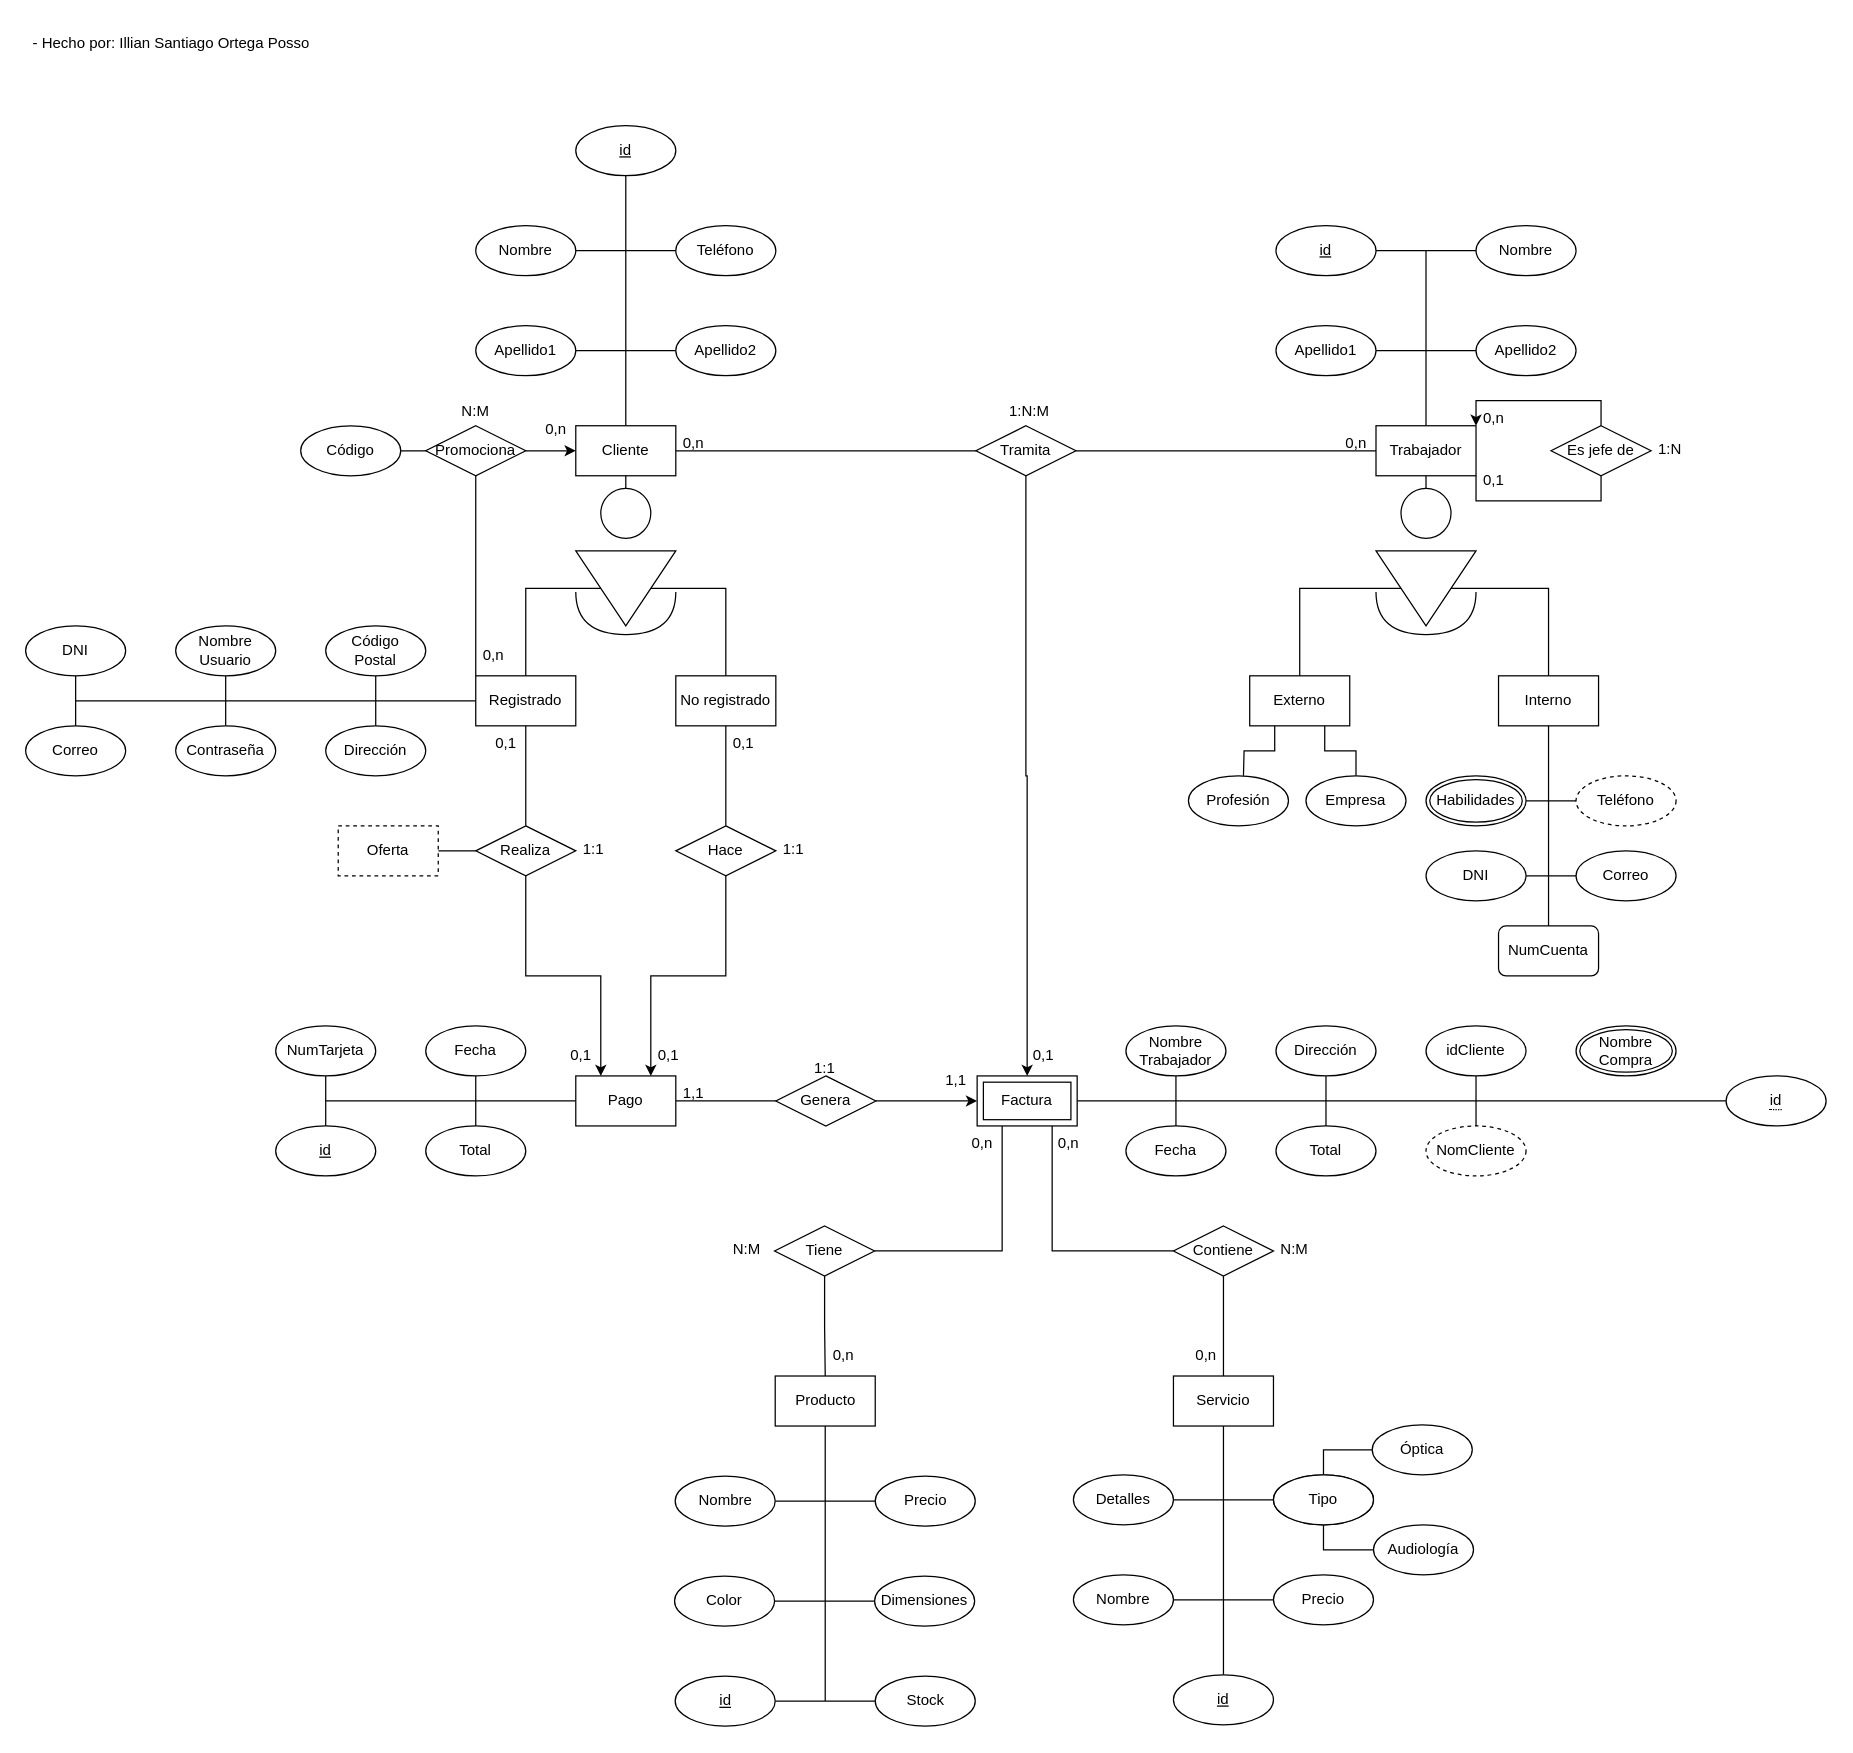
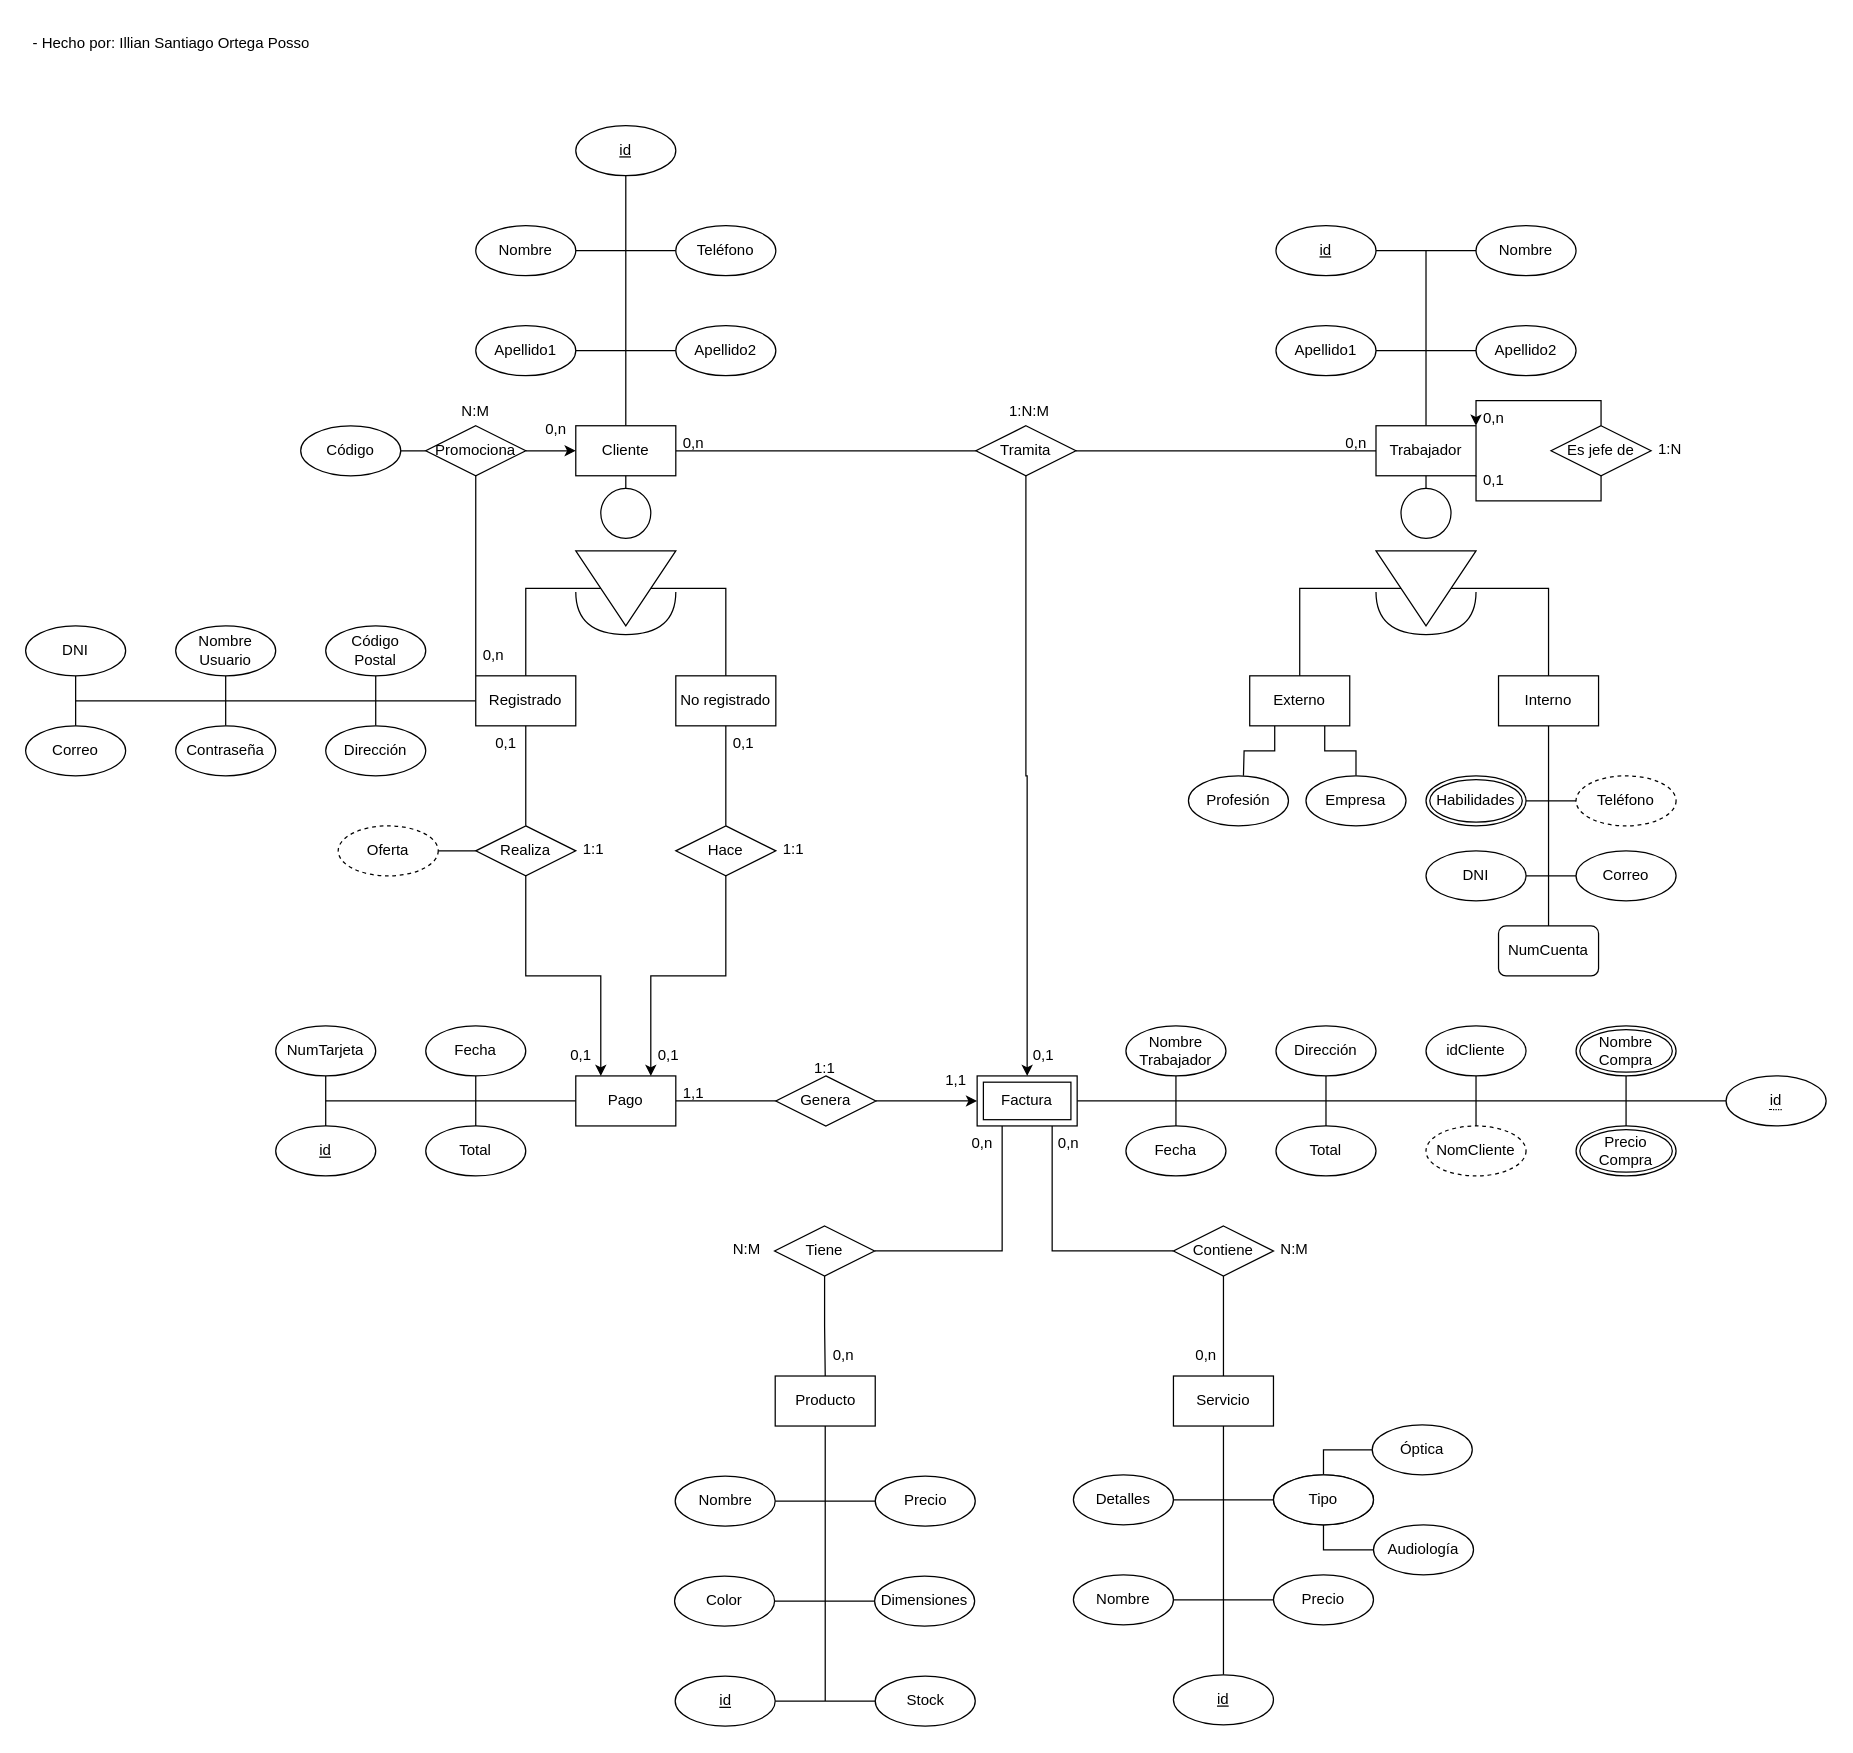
(388, 851) -> (388, 851)
none -> (1626, 1103)
none -> (1626, 1151)
